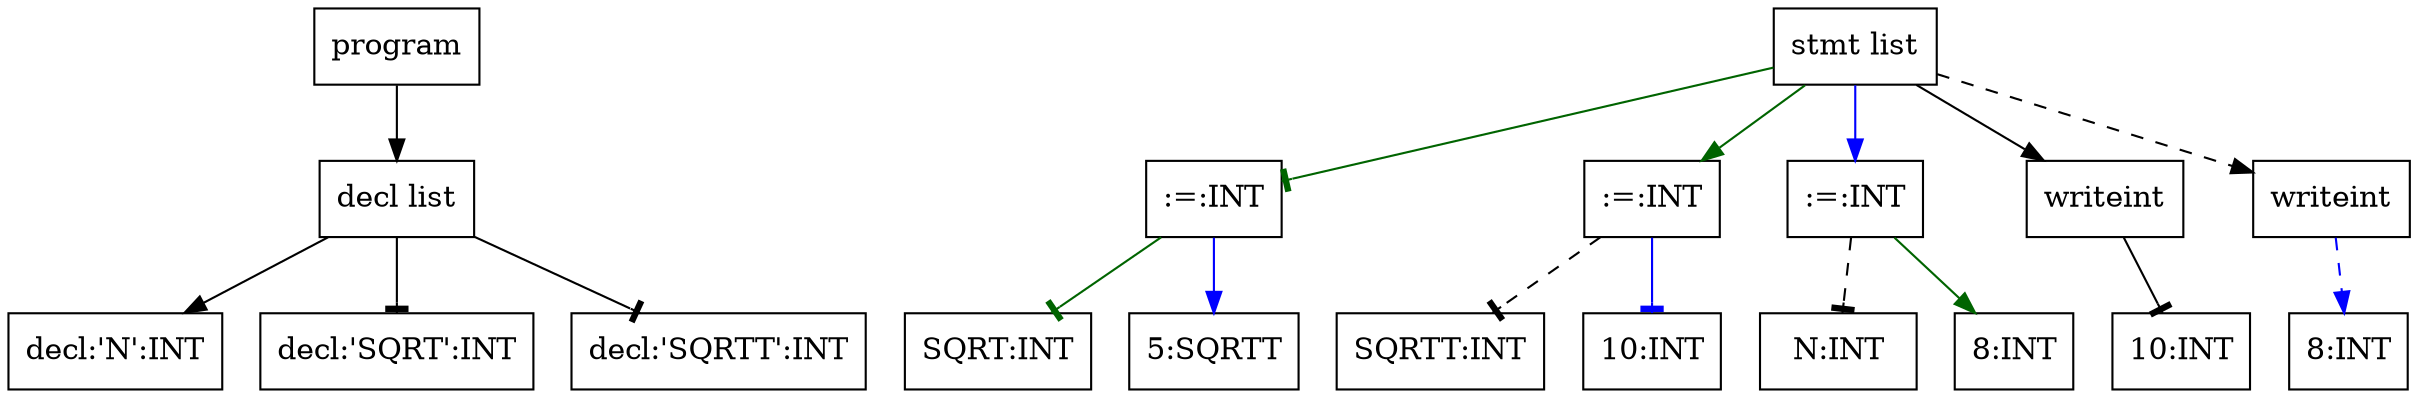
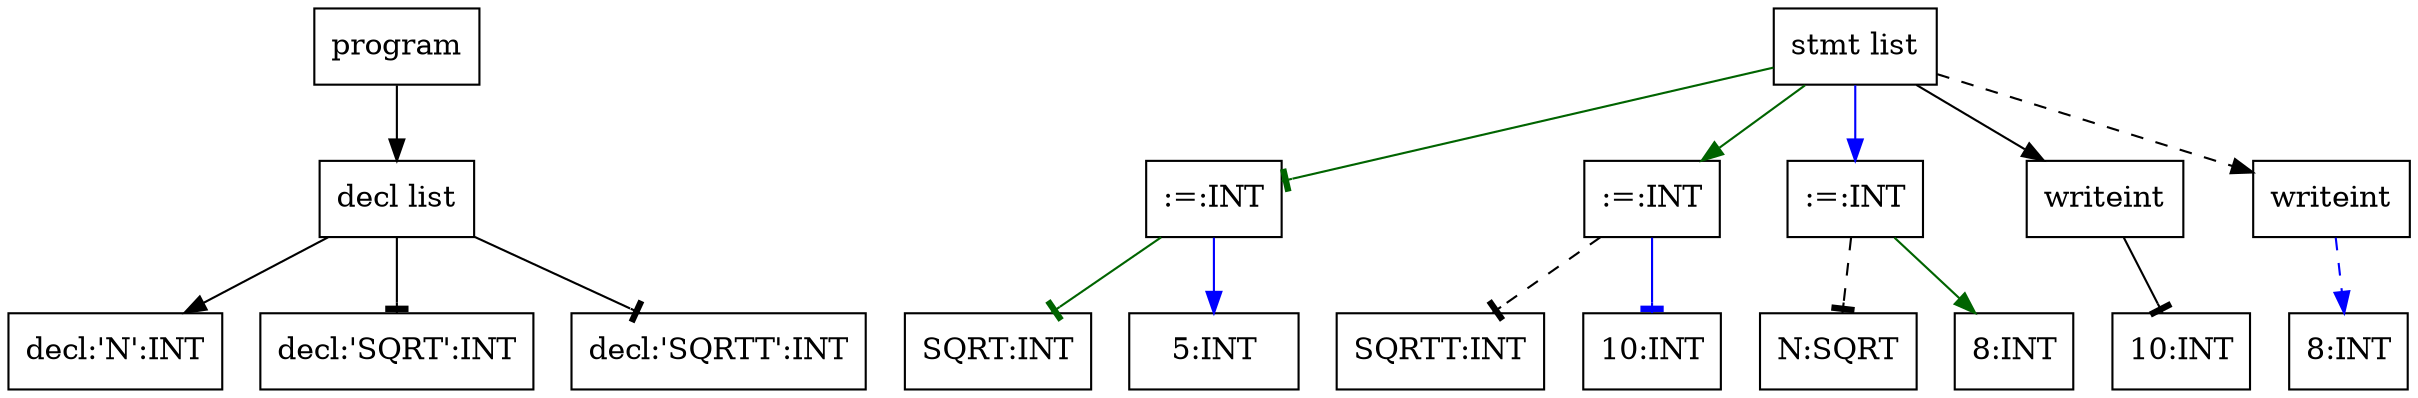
(1214, 351) -> (1214, 351)
(1838, 351) -> (1838, 351)
